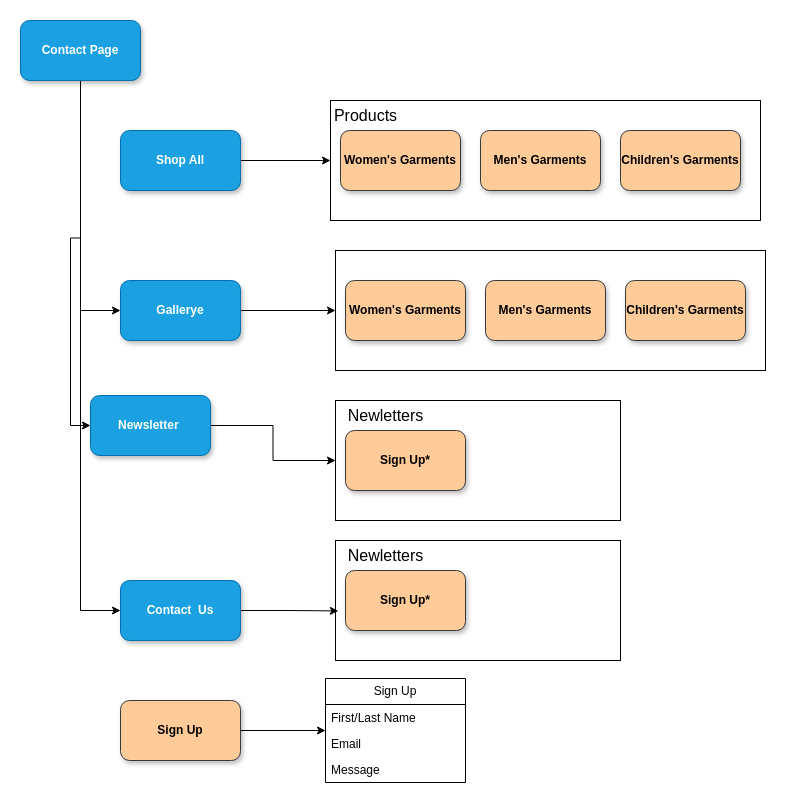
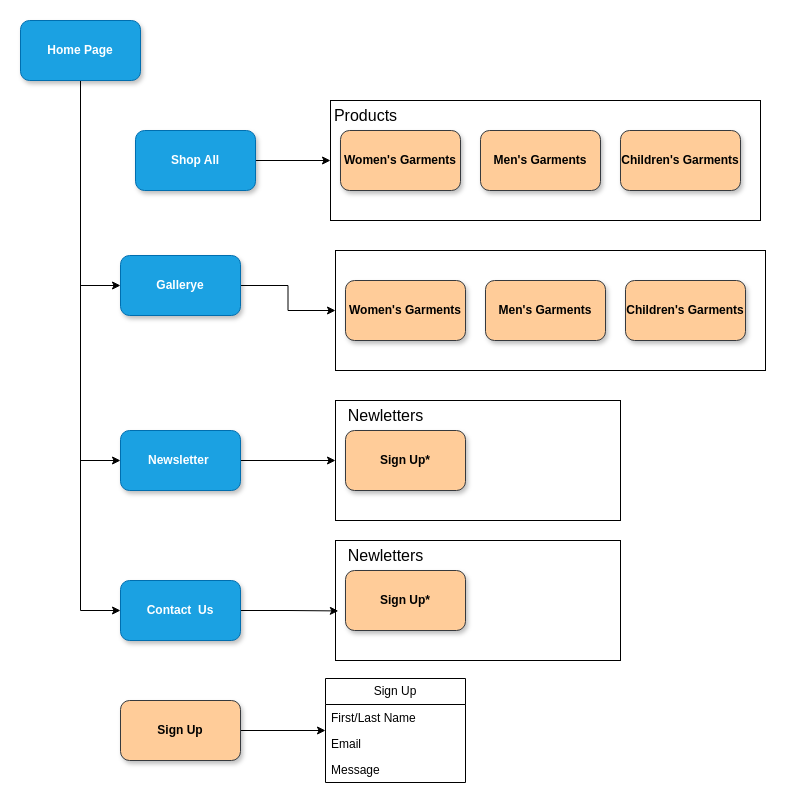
(81, 51) -> (81, 51)
(181, 161) -> (196, 161)
(181, 311) -> (181, 286)
(151, 426) -> (181, 461)
